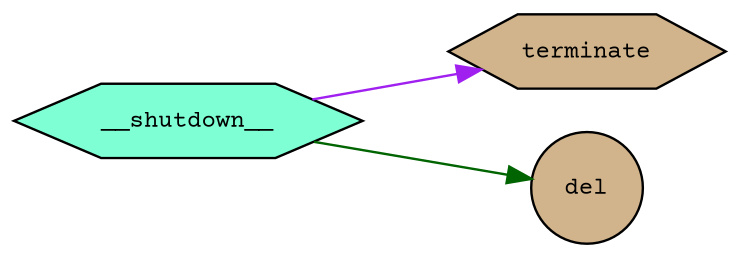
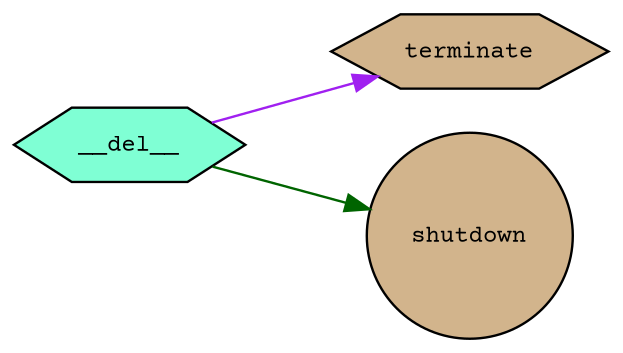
(188, 121) -> (130, 145)
(587, 188) -> (470, 236)
